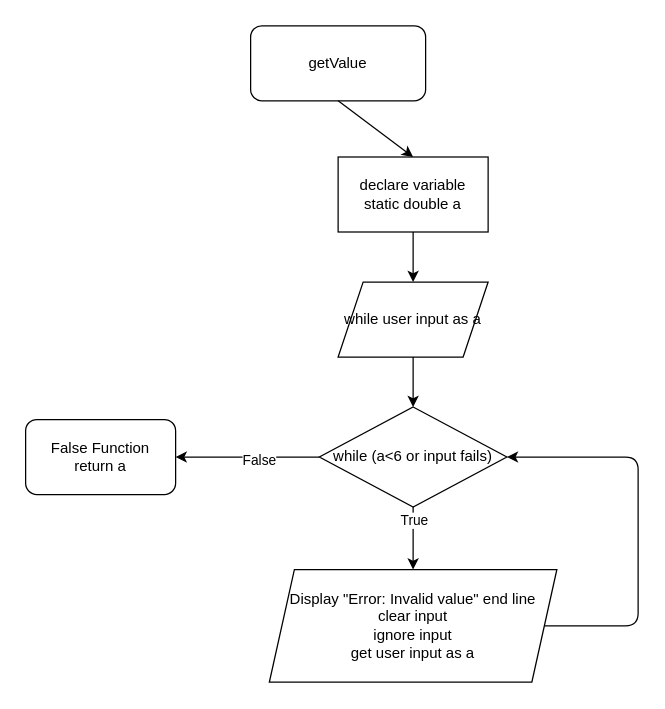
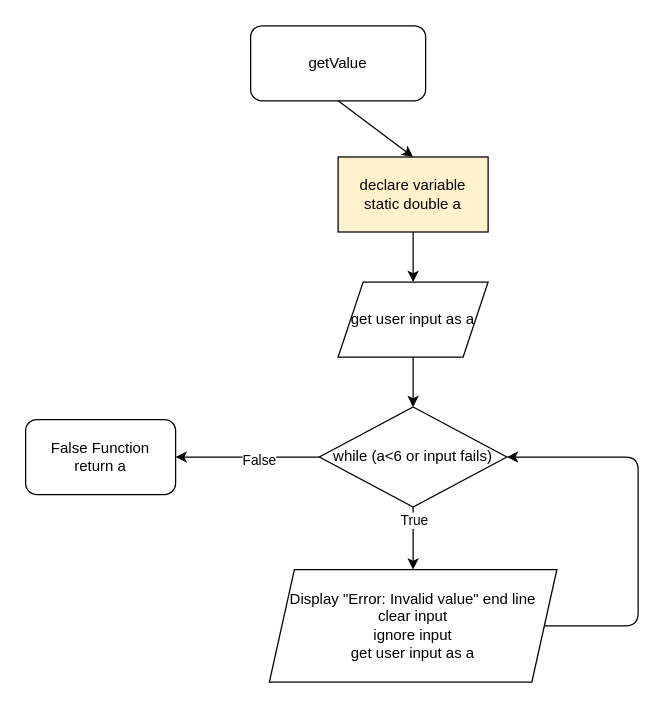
(413, 194) -> (413, 194)
(413, 319) -> (413, 319)
